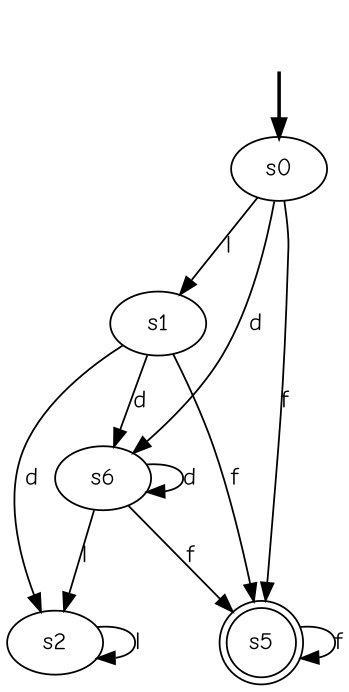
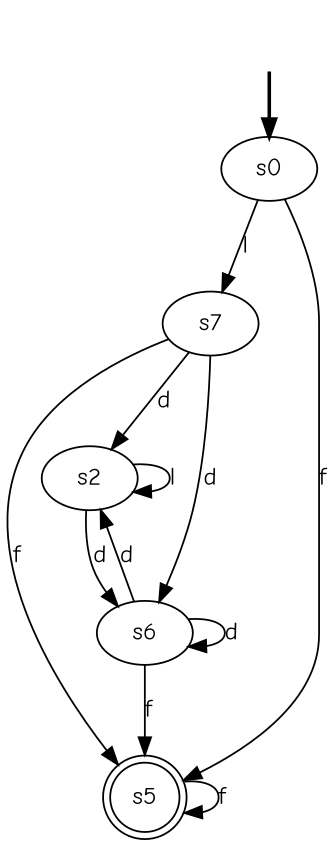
(158, 324) -> (211, 324)
(234, 334) -> (89, 553)
(85, 556) -> (127, 556)
